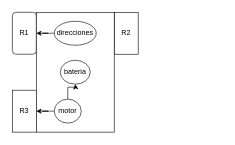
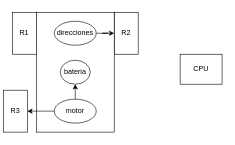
(24, 33) -> (24, 33)
(45, 33) -> none
none -> (105, 33)
none -> (201, 69)
(24, 111) -> (15, 111)
(68, 111) -> (75, 111)
